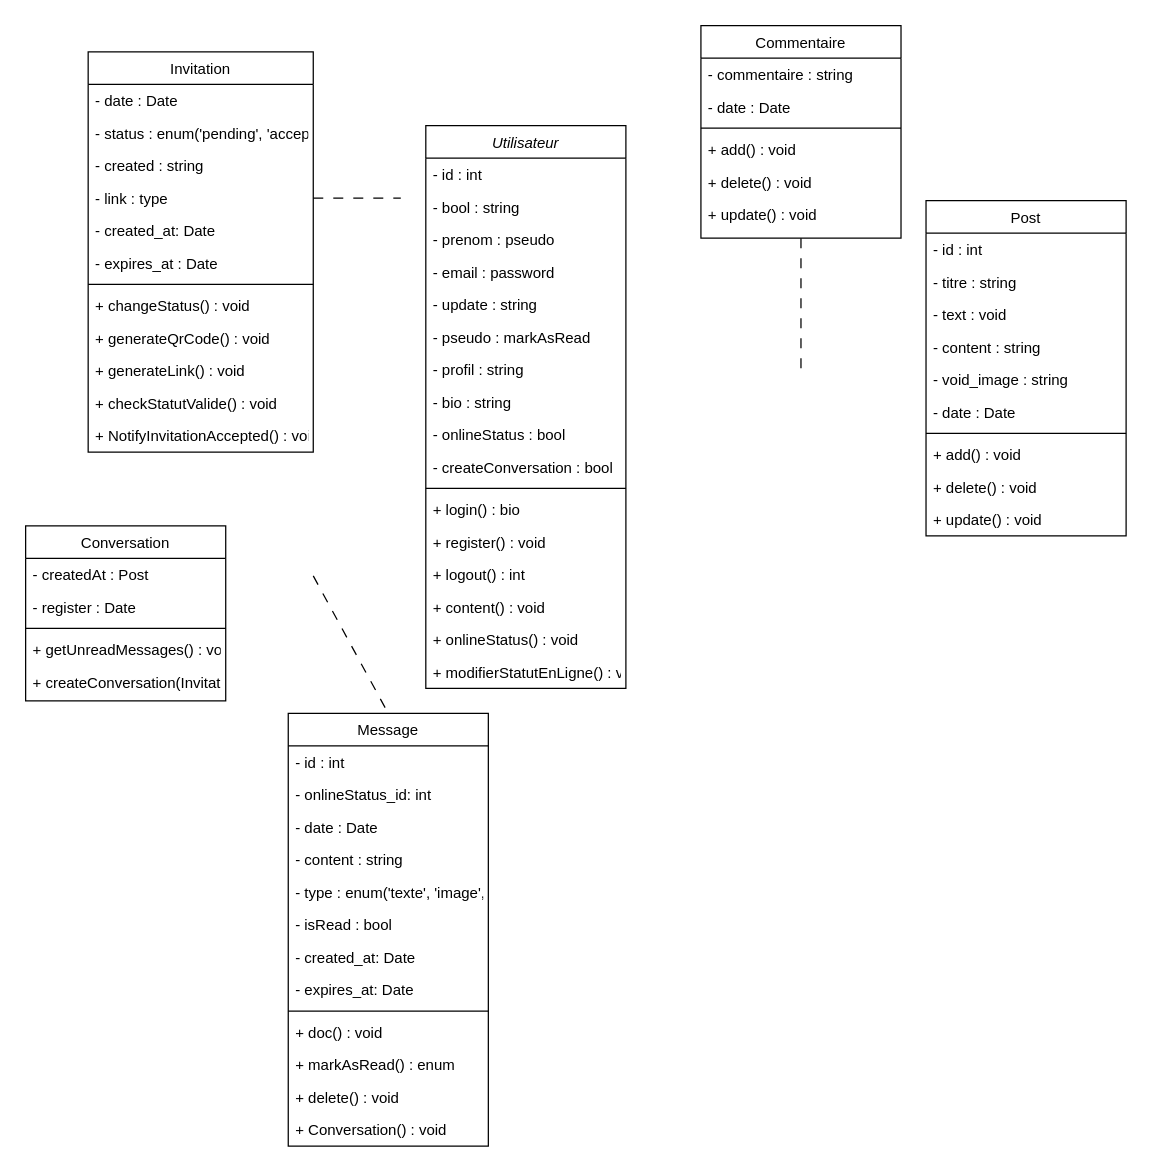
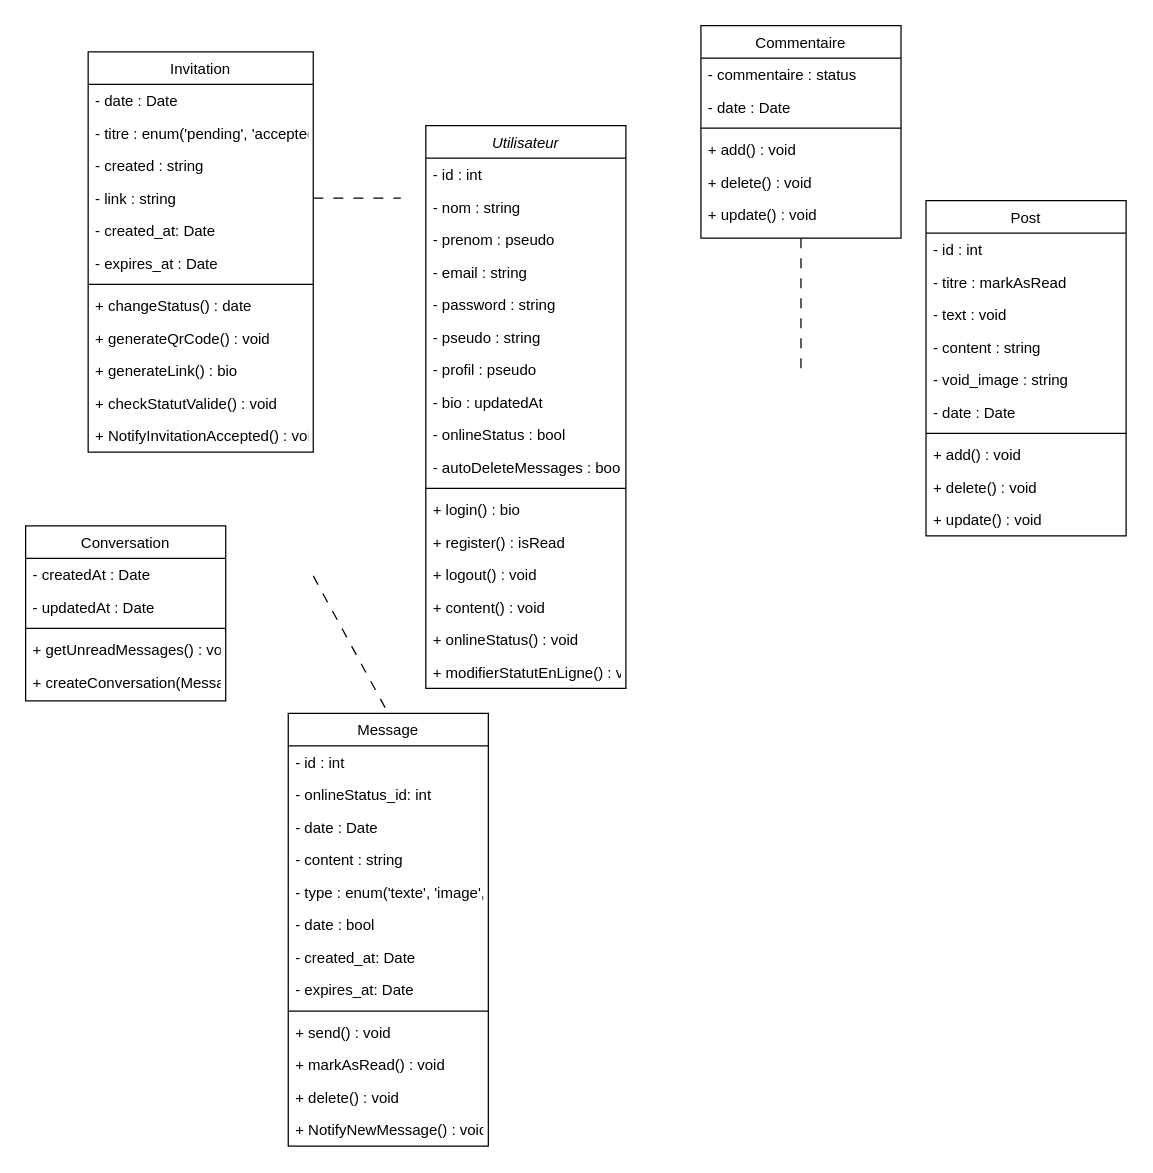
(788, 75) -> (790, 75)
(233, 134) -> (227, 134)
(138, 199) -> (144, 199)
(484, 208) -> (482, 208)
(496, 273) -> (486, 273)
(988, 283) -> (1007, 283)
(494, 305) -> (503, 305)
(182, 306) -> (184, 306)
(513, 338) -> (494, 338)
(490, 370) -> (492, 370)
(180, 371) -> (176, 371)
(480, 403) -> (494, 403)
(534, 468) -> (534, 468)
(501, 543) -> (509, 543)
(100, 575) -> (100, 575)
(488, 575) -> (492, 575)
(94, 608) -> (100, 608)
(200, 683) -> (191, 683)
(346, 925) -> (340, 925)
(344, 1033) -> (348, 1033)
(375, 1065) -> (373, 1065)
(380, 1130) -> (397, 1130)
